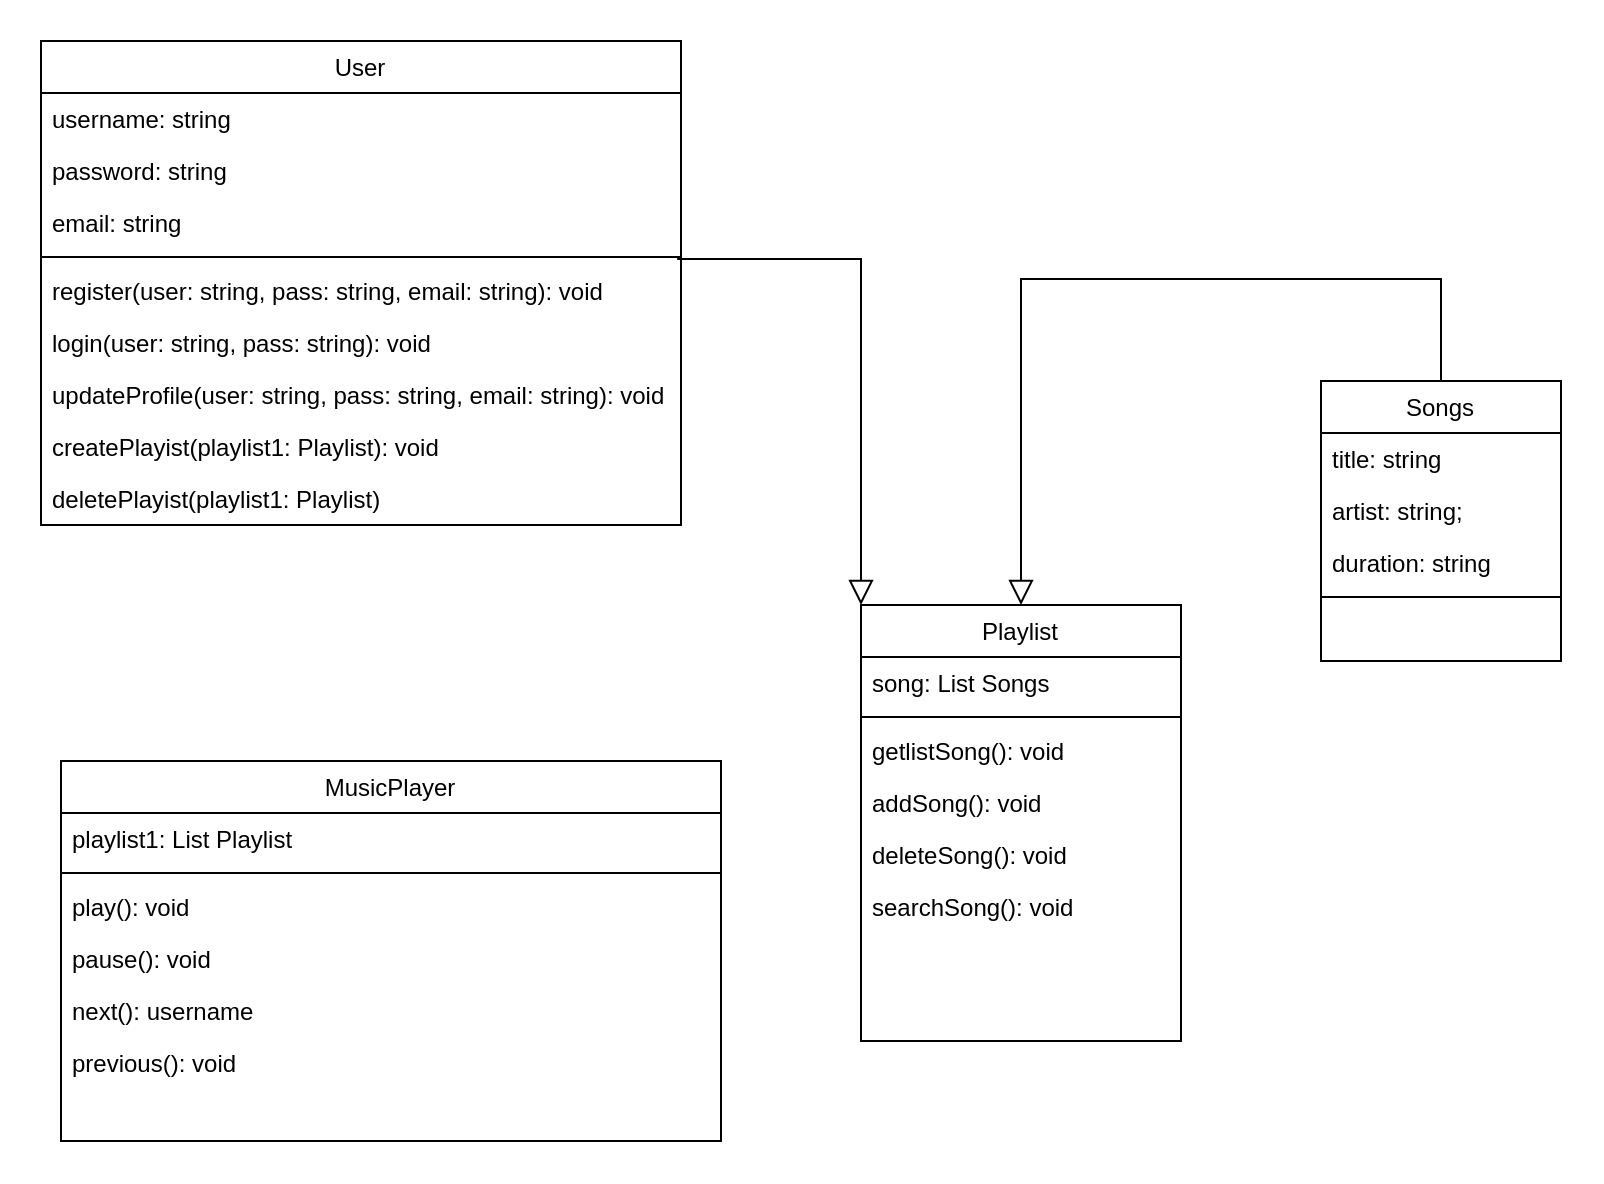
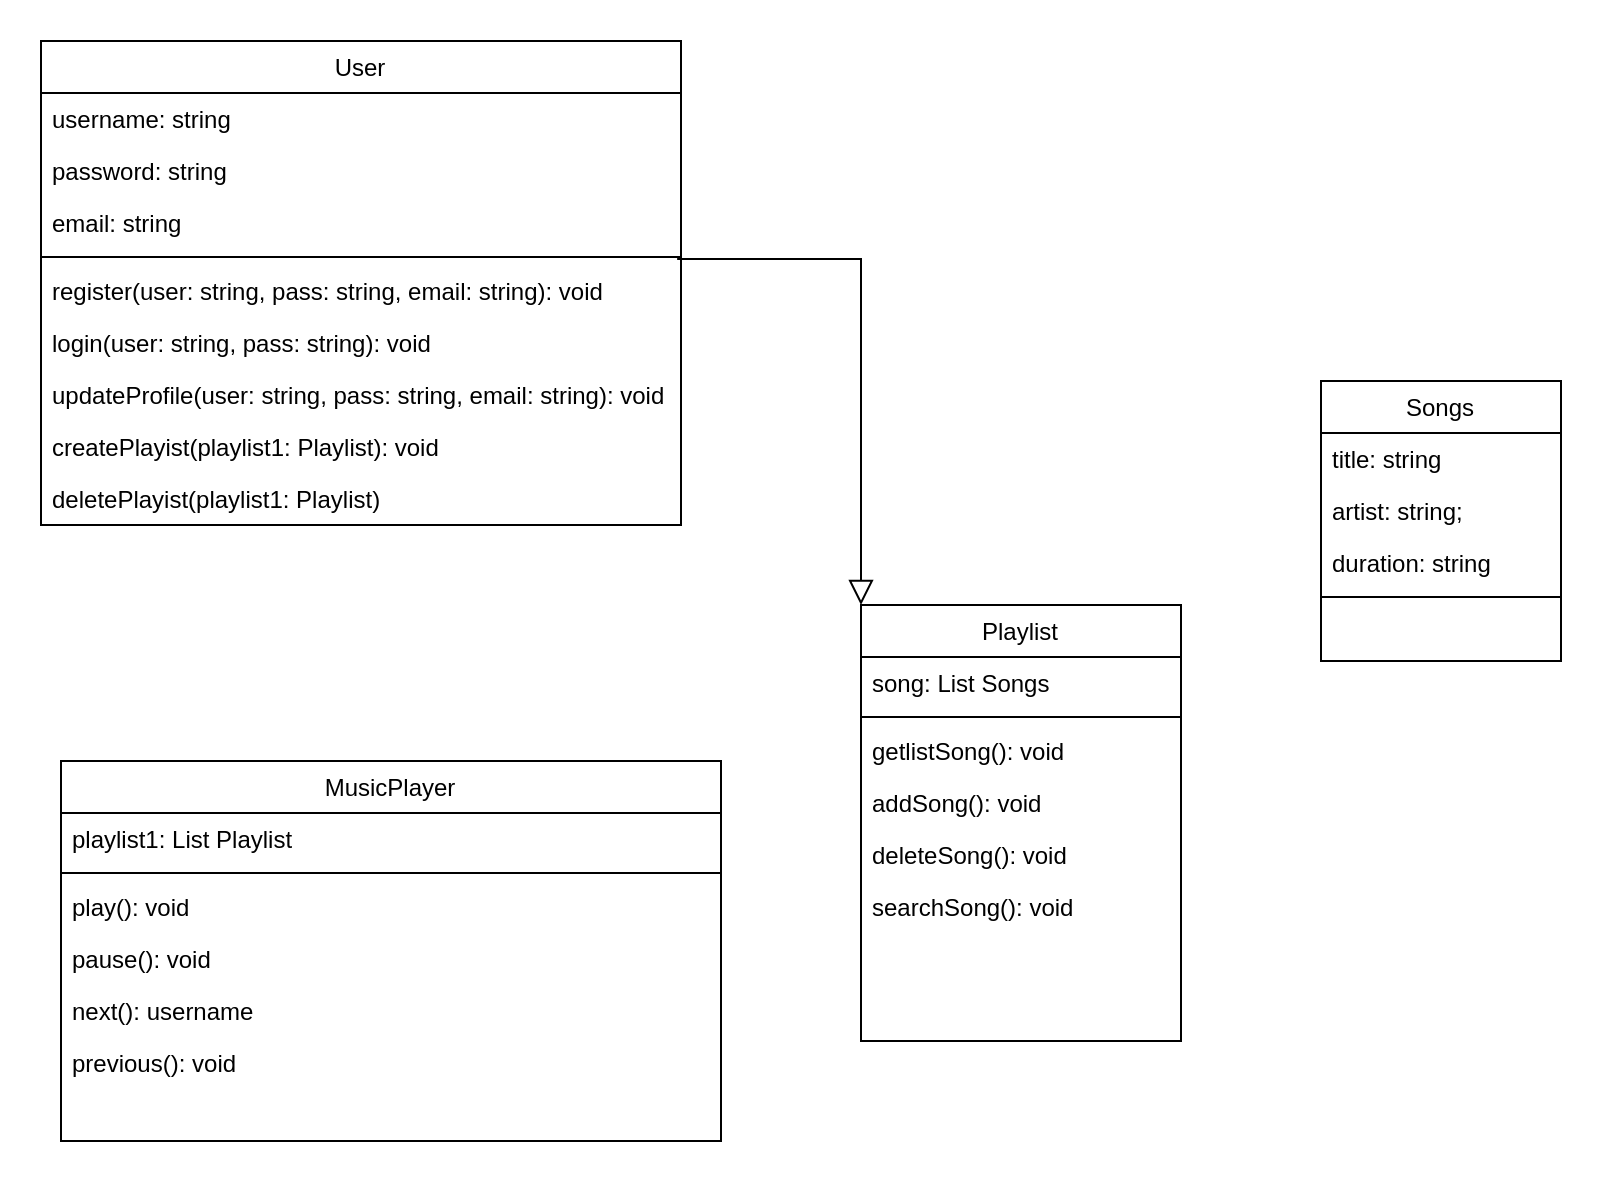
(1132, 279) -> none
